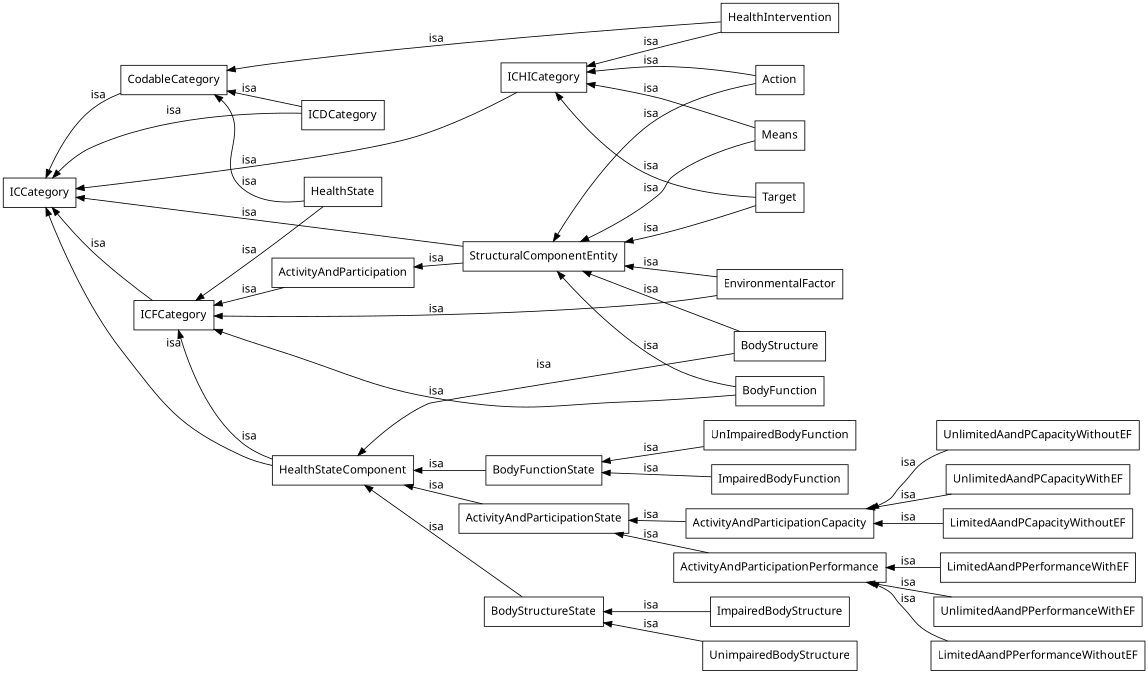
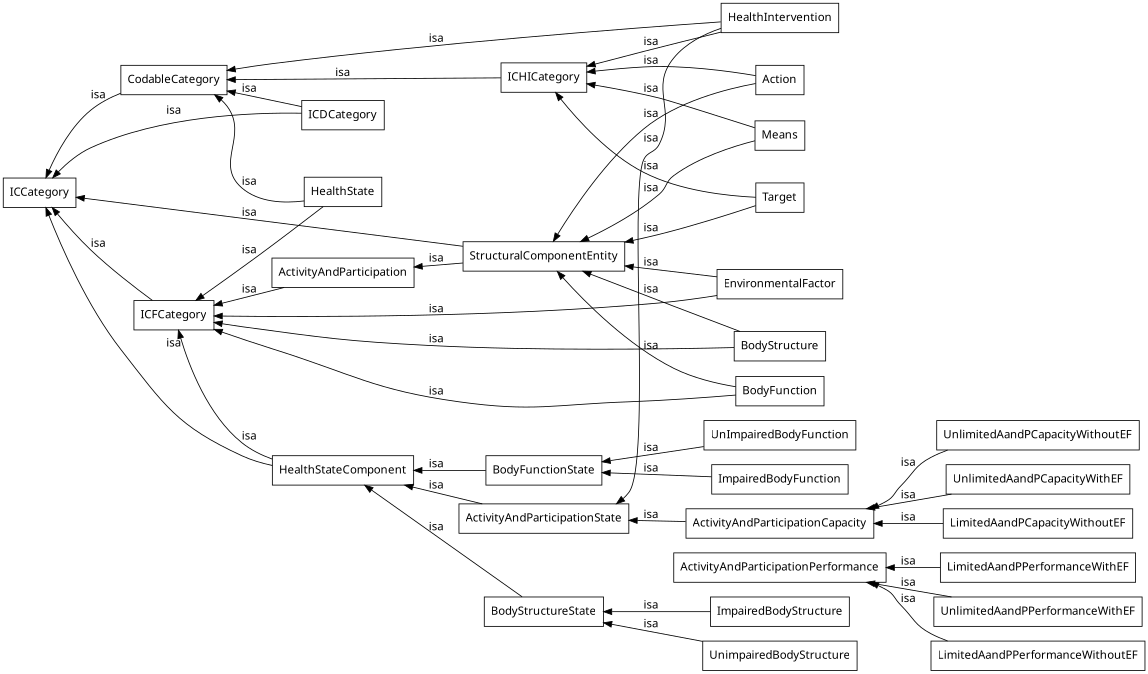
(305, 159) -> (368, 79)
(542, 384) -> (477, 347)
(666, 544) -> (638, 246)
